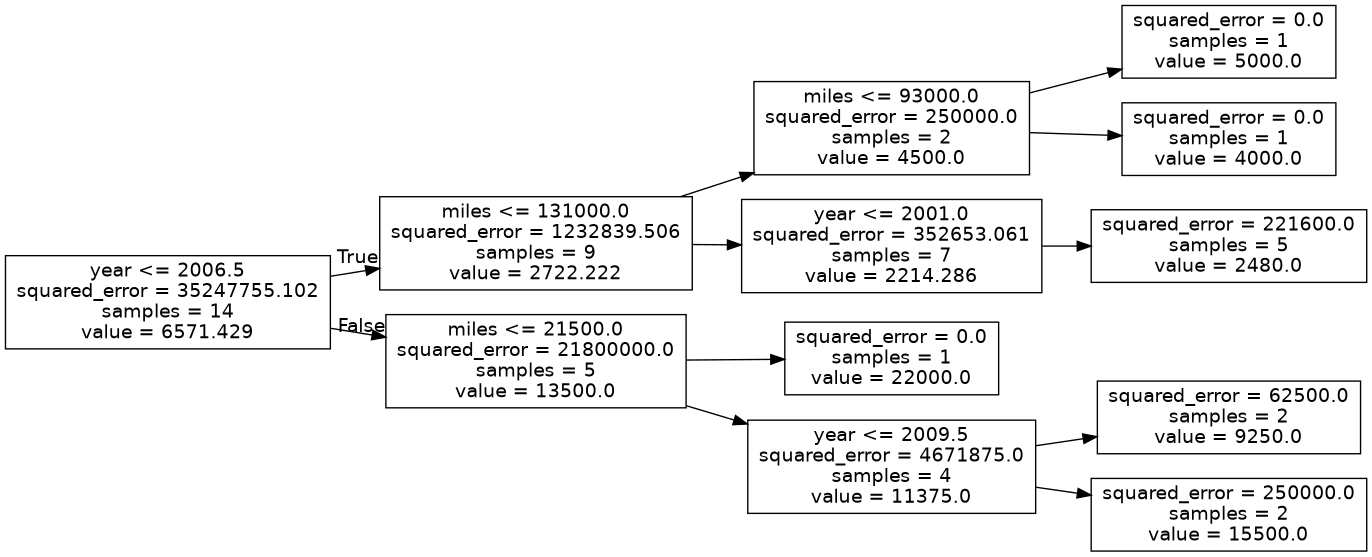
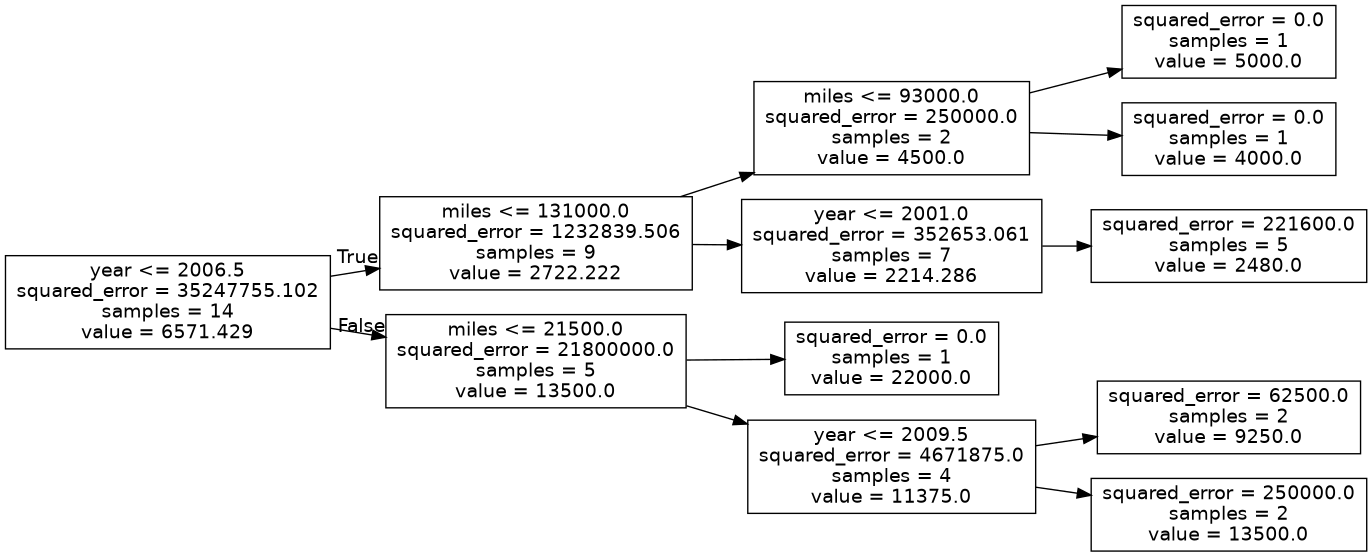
(1229, 515) -> (1229, 515)
